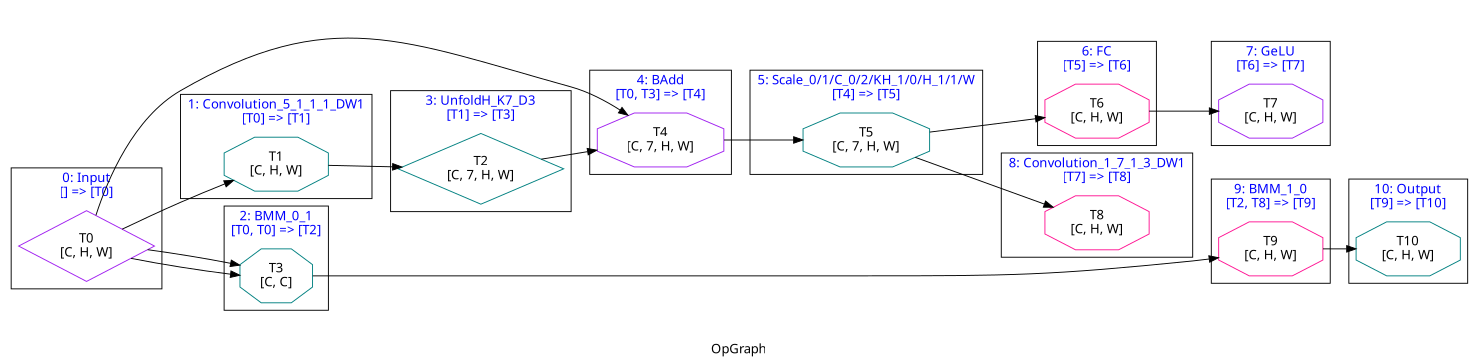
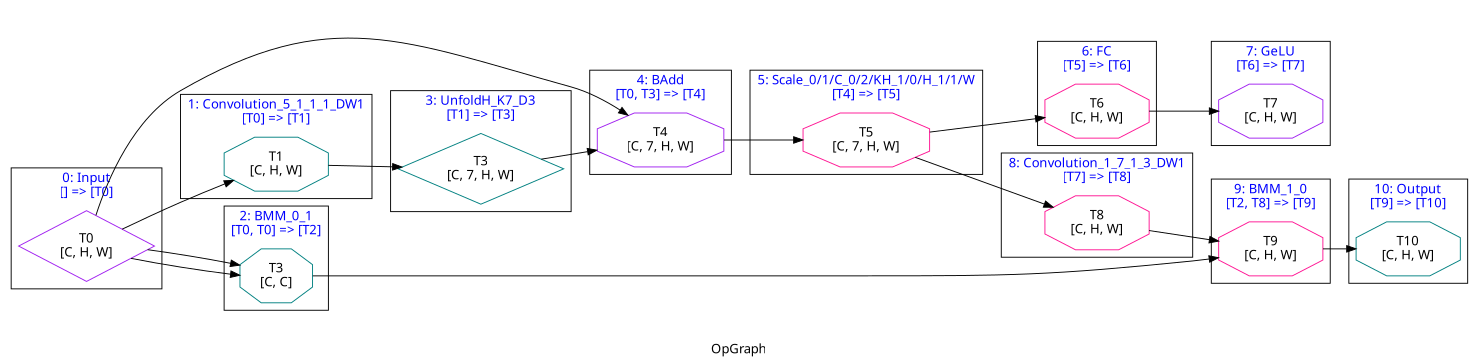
(866, 140) -> (866, 140)
(481, 169) -> (481, 169)
none -> (1179, 235)
